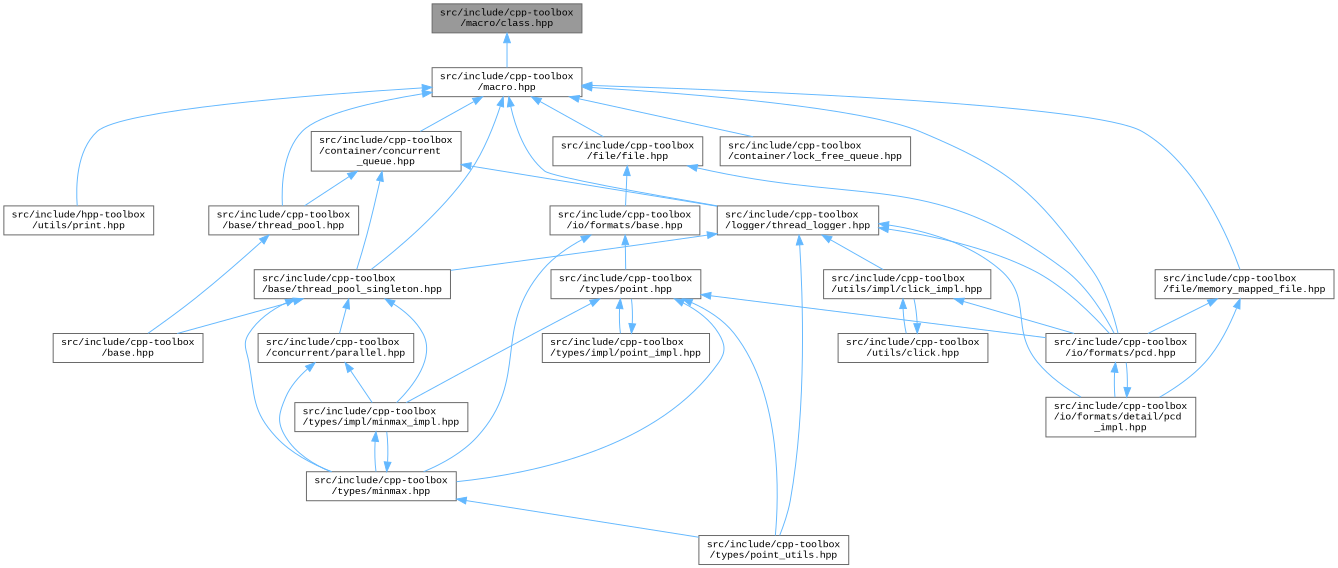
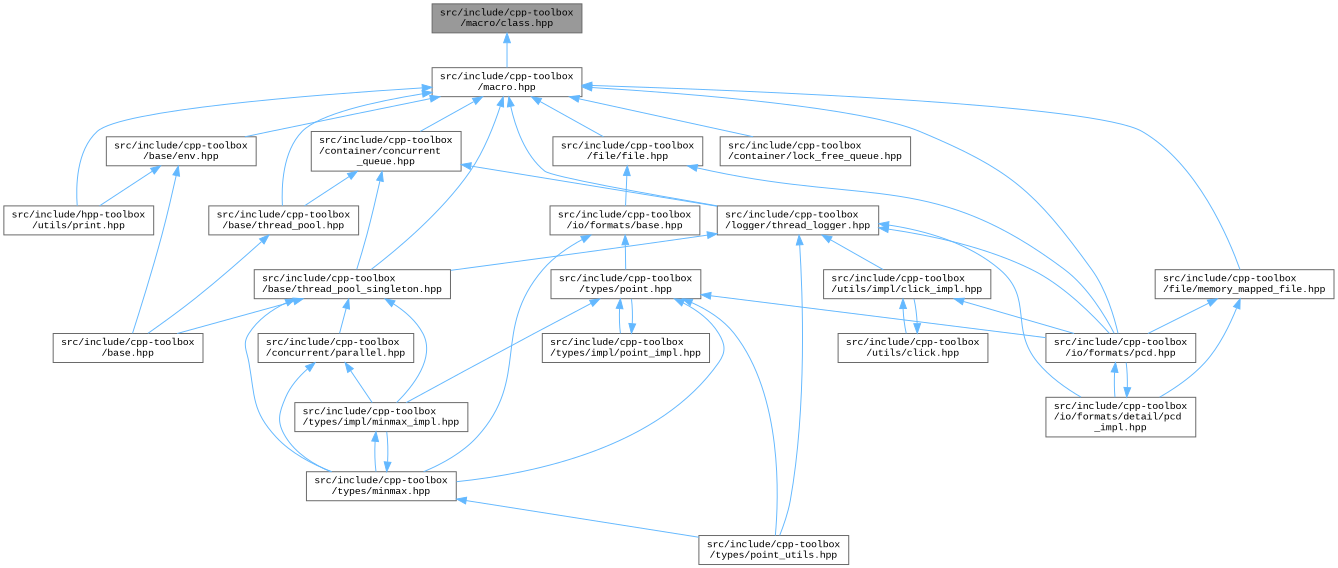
none -> (181, 151)
